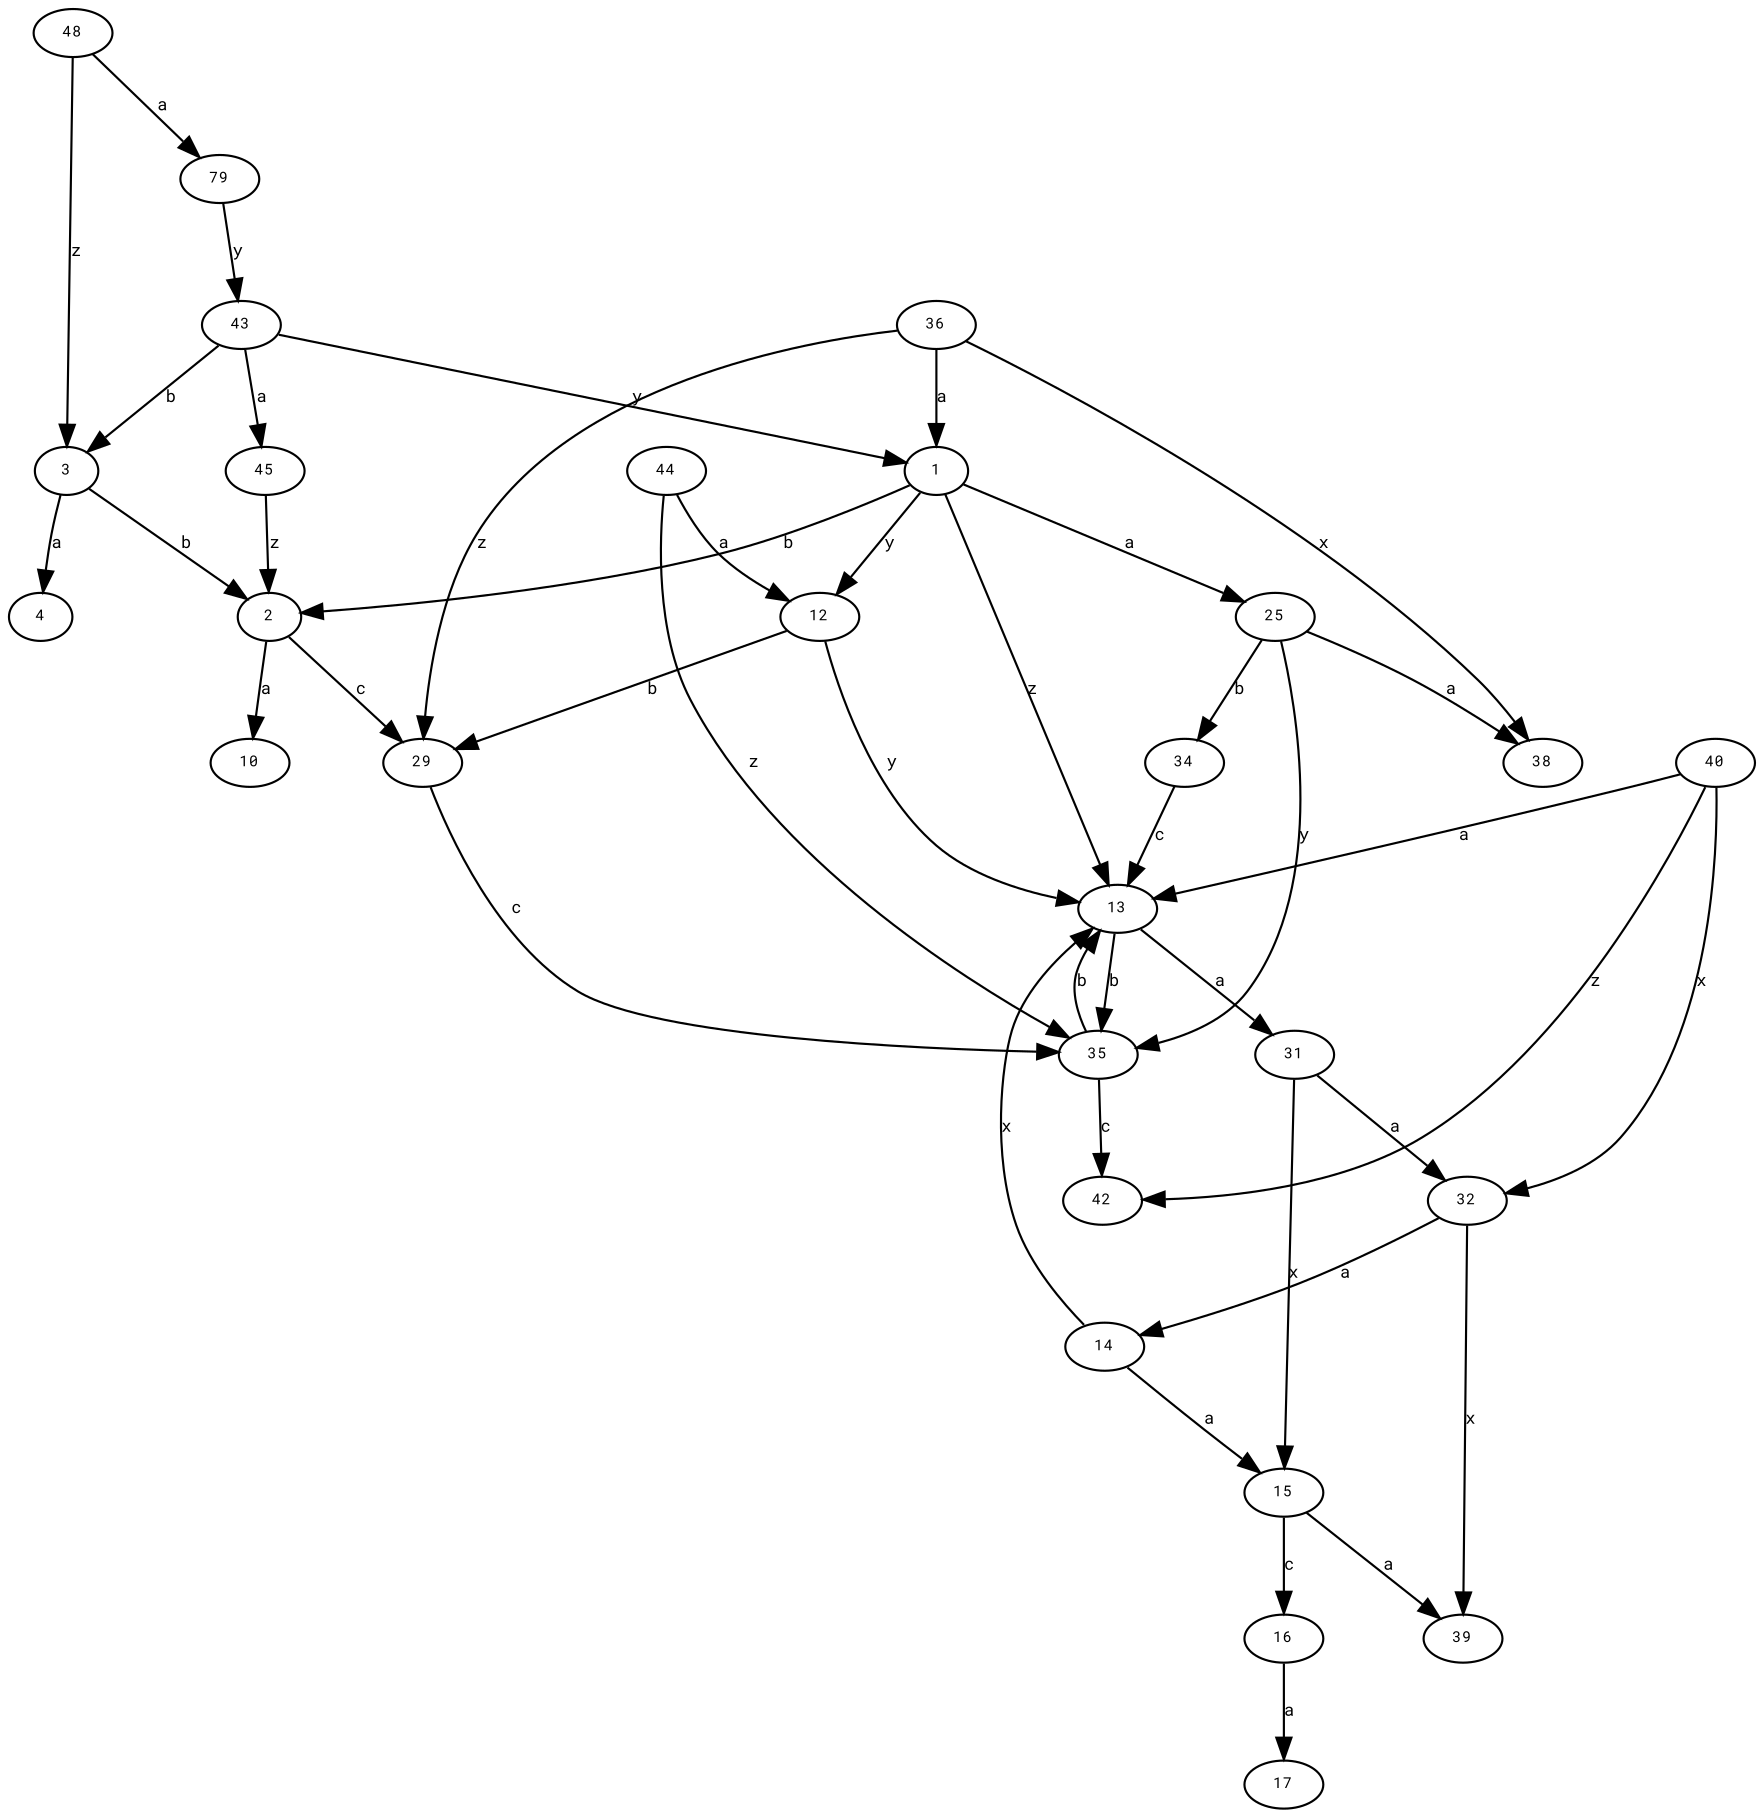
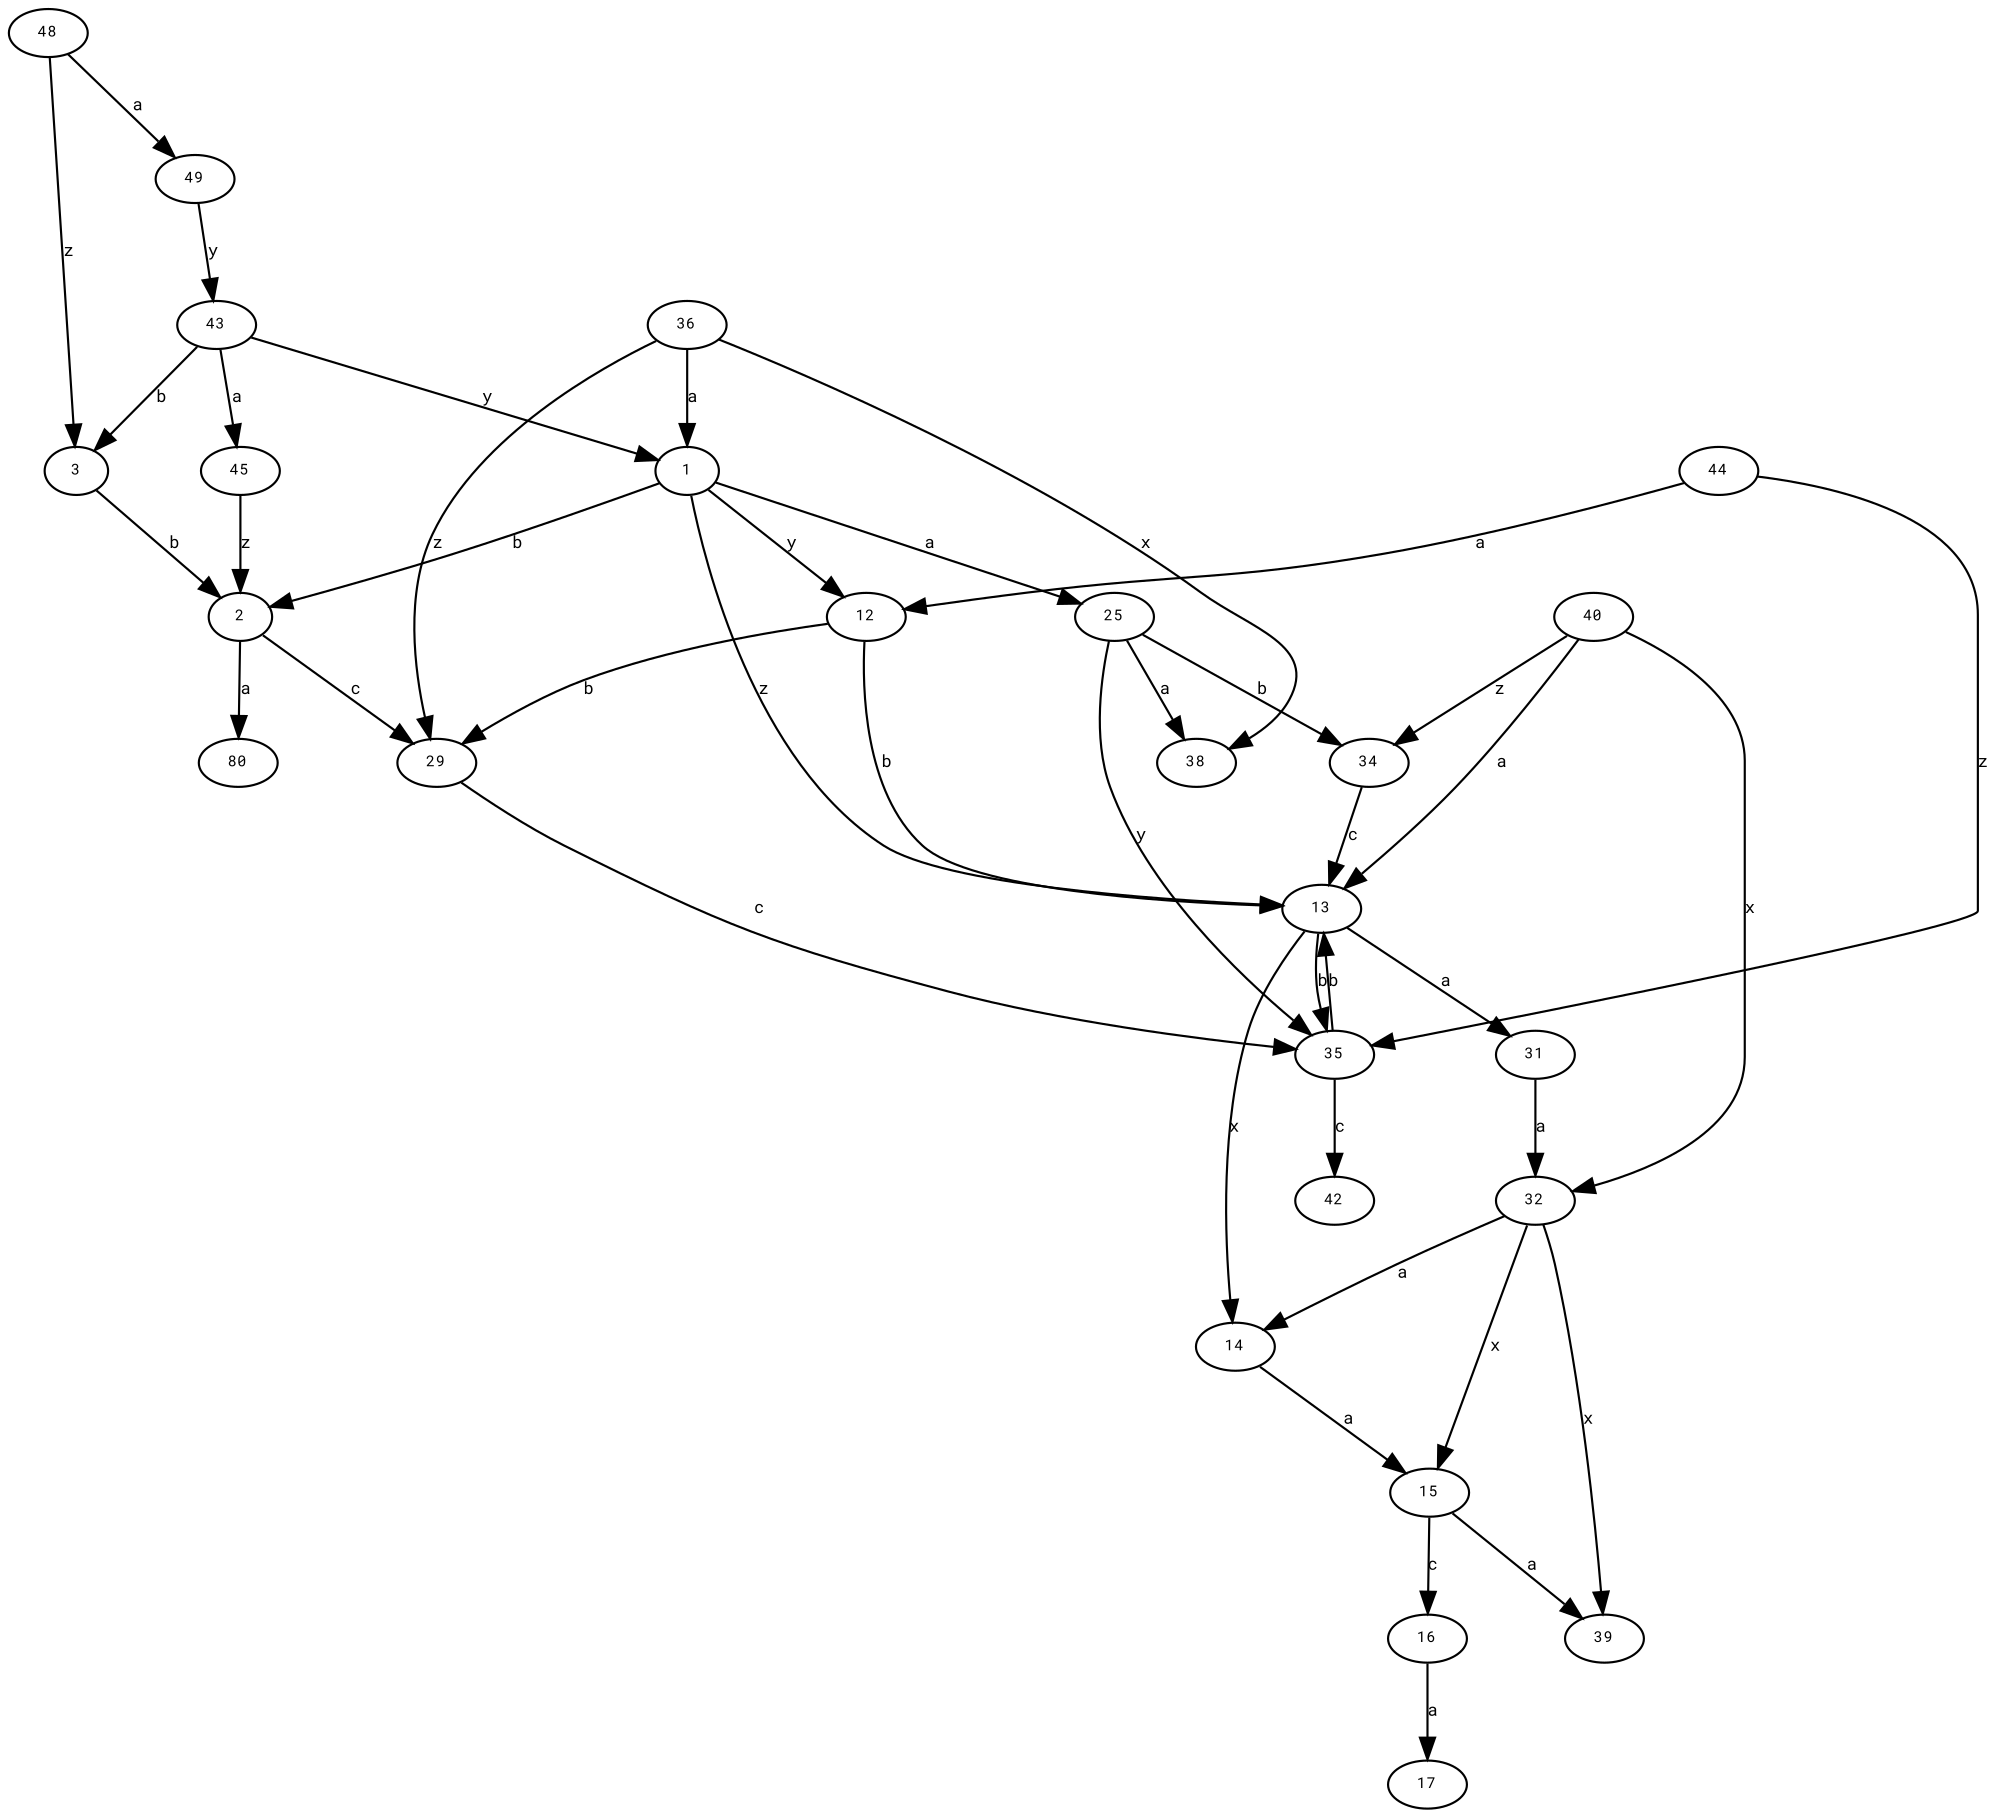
(220, 179) -> (195, 179)
(41, 617) -> none
(250, 763) -> (238, 763)
(892, 763) -> (887, 763)
(1497, 1080) -> (1490, 684)
(1001, 1134) -> (1232, 1107)
(1290, 1263) -> (1486, 1337)
